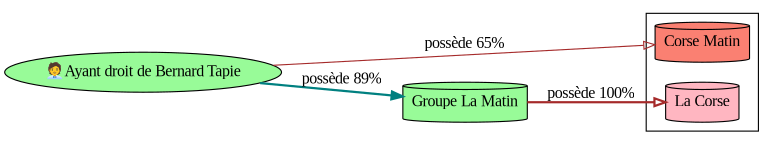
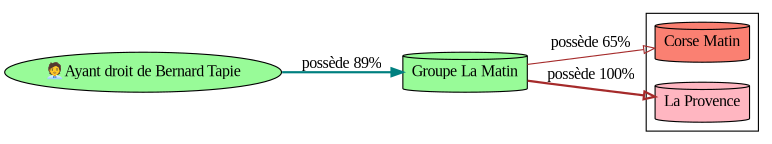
(459, 55) -> (586, 57)
(702, 102) -> (702, 102)
